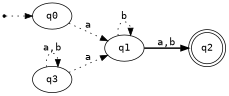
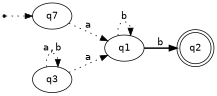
(52, 16) -> (52, 16)
(166, 43) -> (160, 43)
